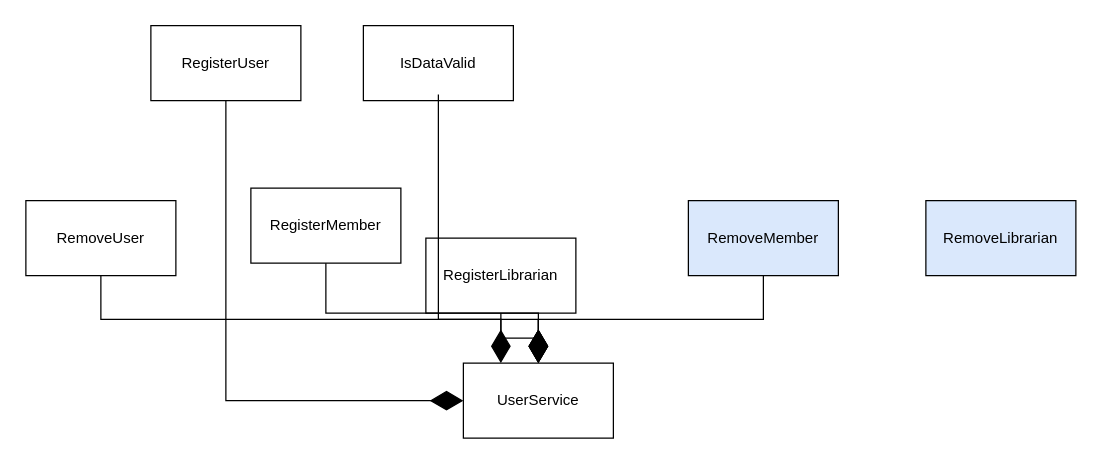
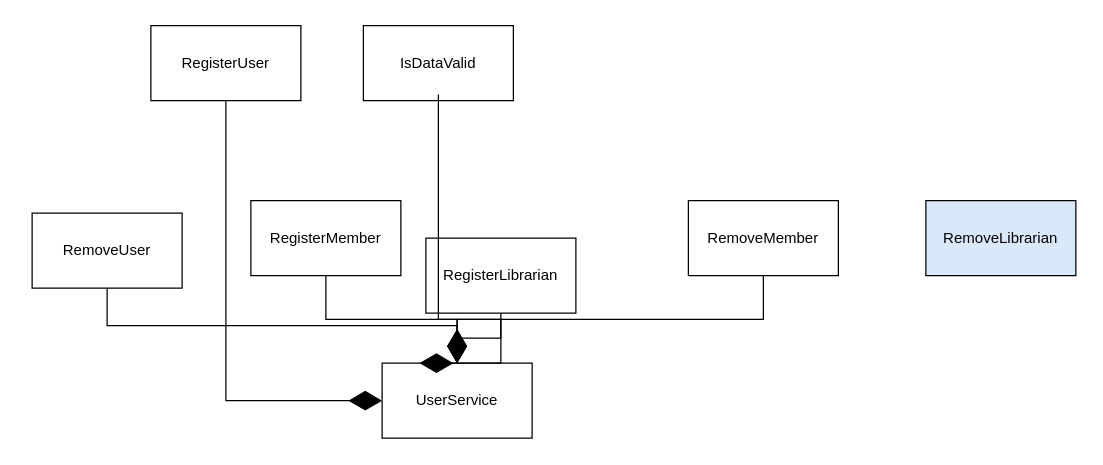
(326, 226) -> (326, 238)
(101, 238) -> (107, 251)
(763, 238) -> (763, 238)
(538, 401) -> (457, 401)
